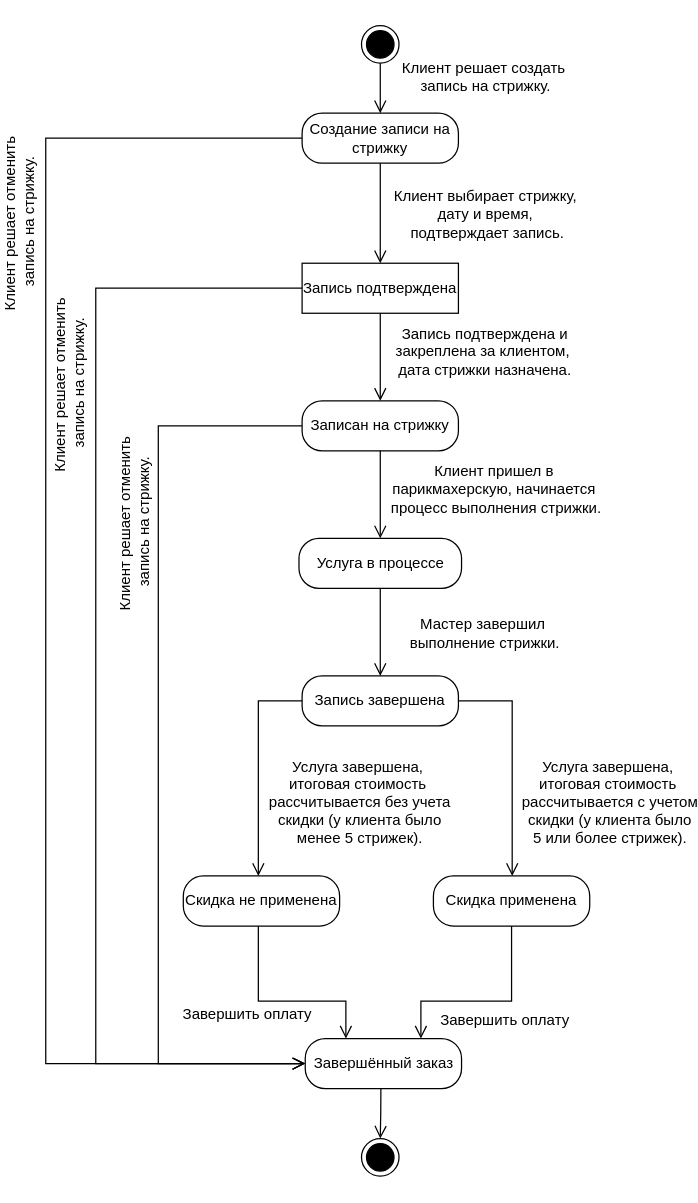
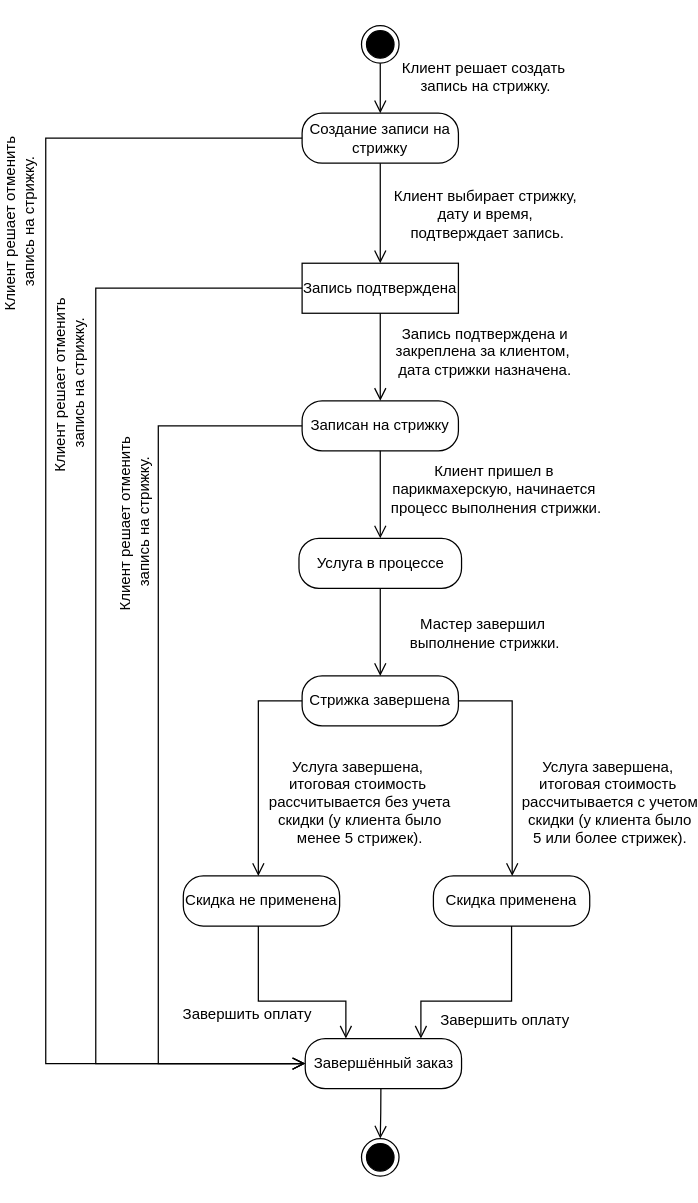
(380, 701) -> (380, 701)
